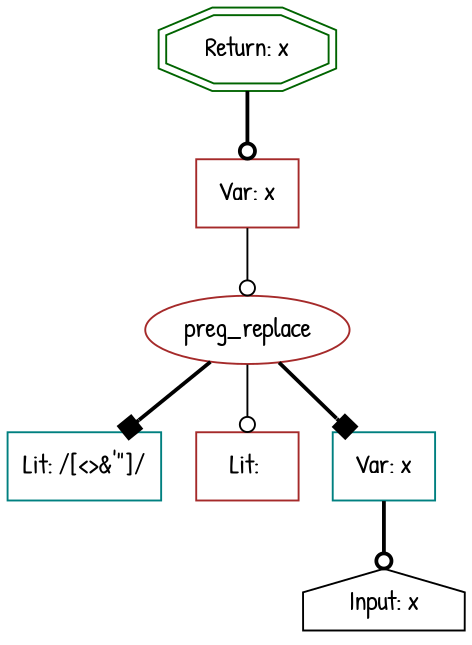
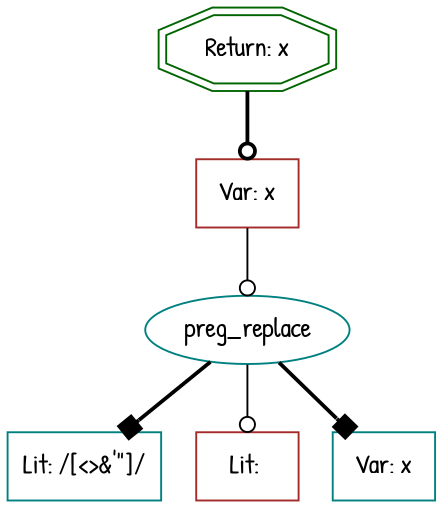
(247, 330) -> (247, 330)
(384, 603) -> none
